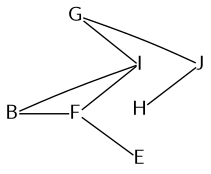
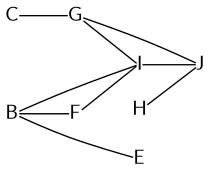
none -> (12, 16)
none -> (169, 65)
(108, 136) -> (75, 139)
